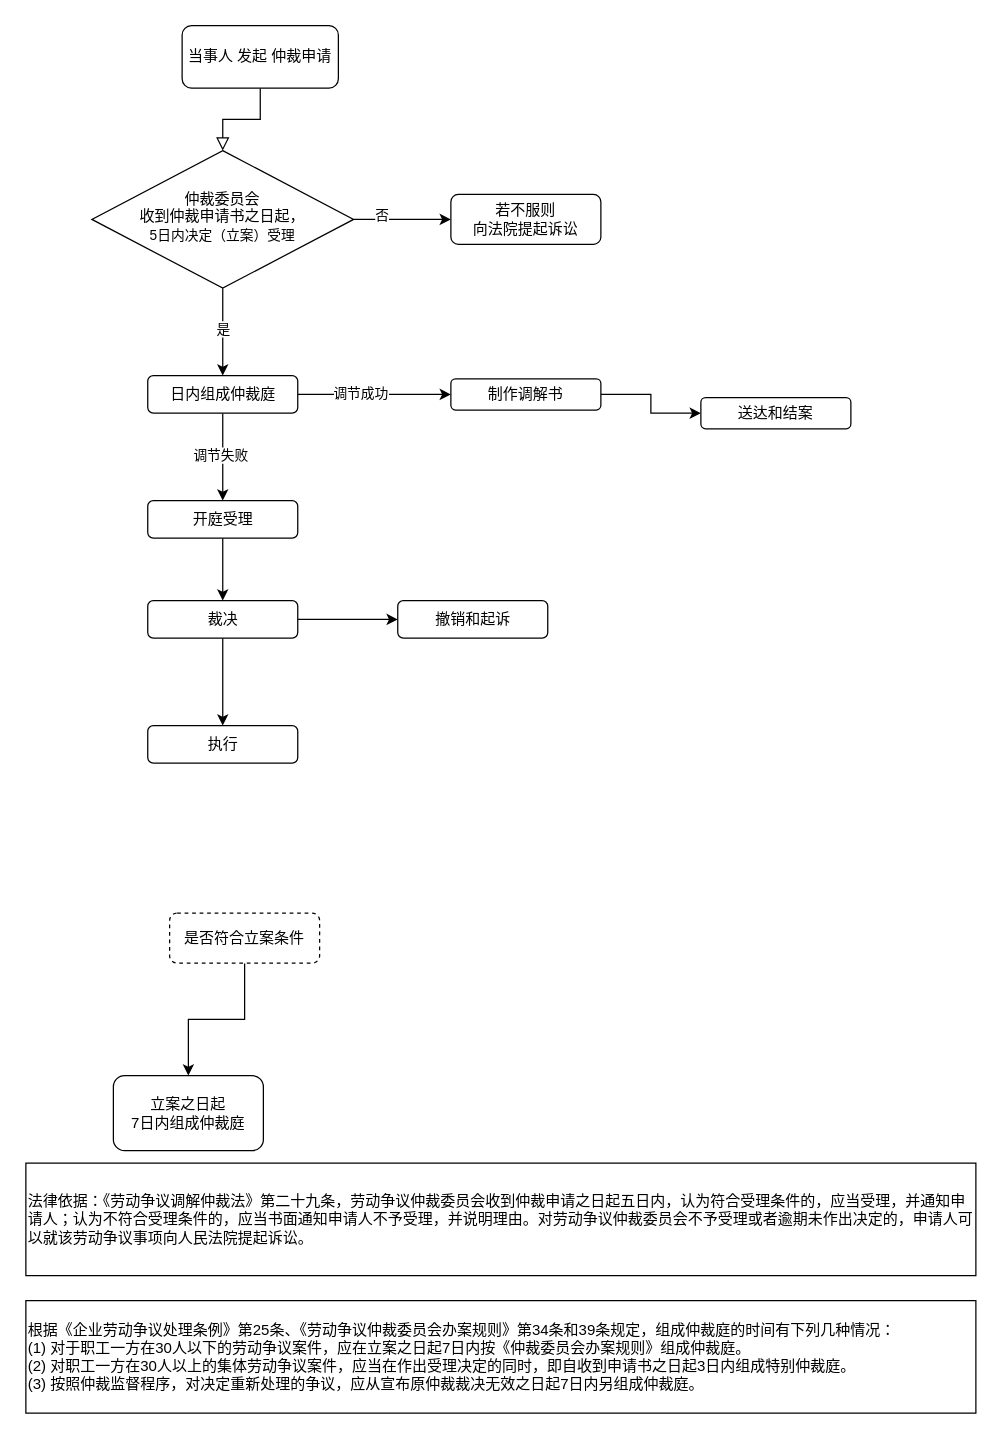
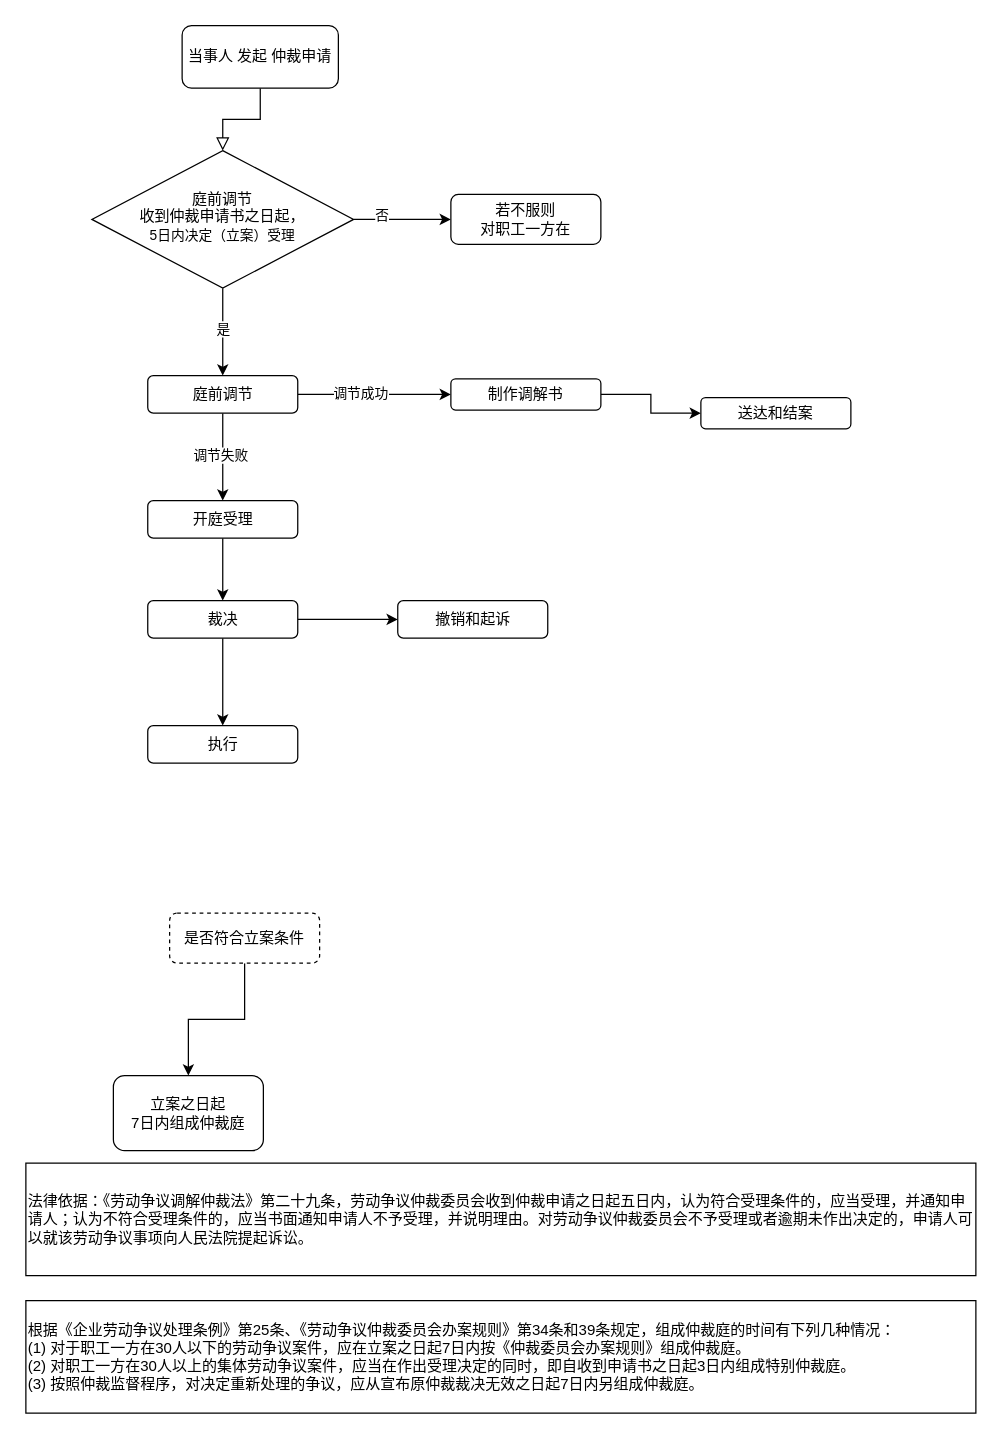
(223, 217) -> (223, 217)
(526, 219) -> (526, 219)
(223, 394) -> (223, 394)
